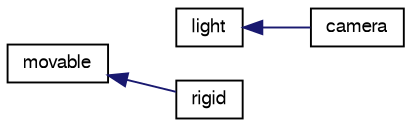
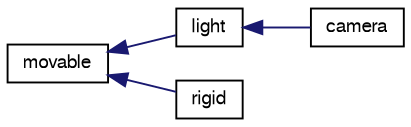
none -> (151, 41)
